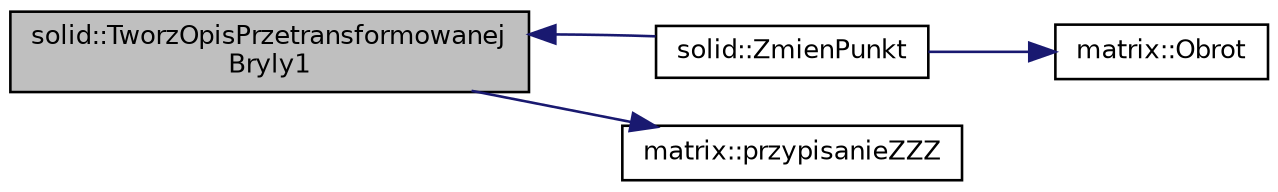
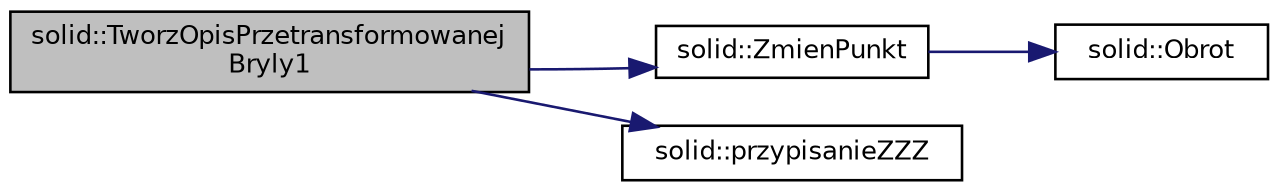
(606, 35) -> (579, 69)
(1162, 52) -> (1162, 52)
(792, 153) -> (792, 153)
